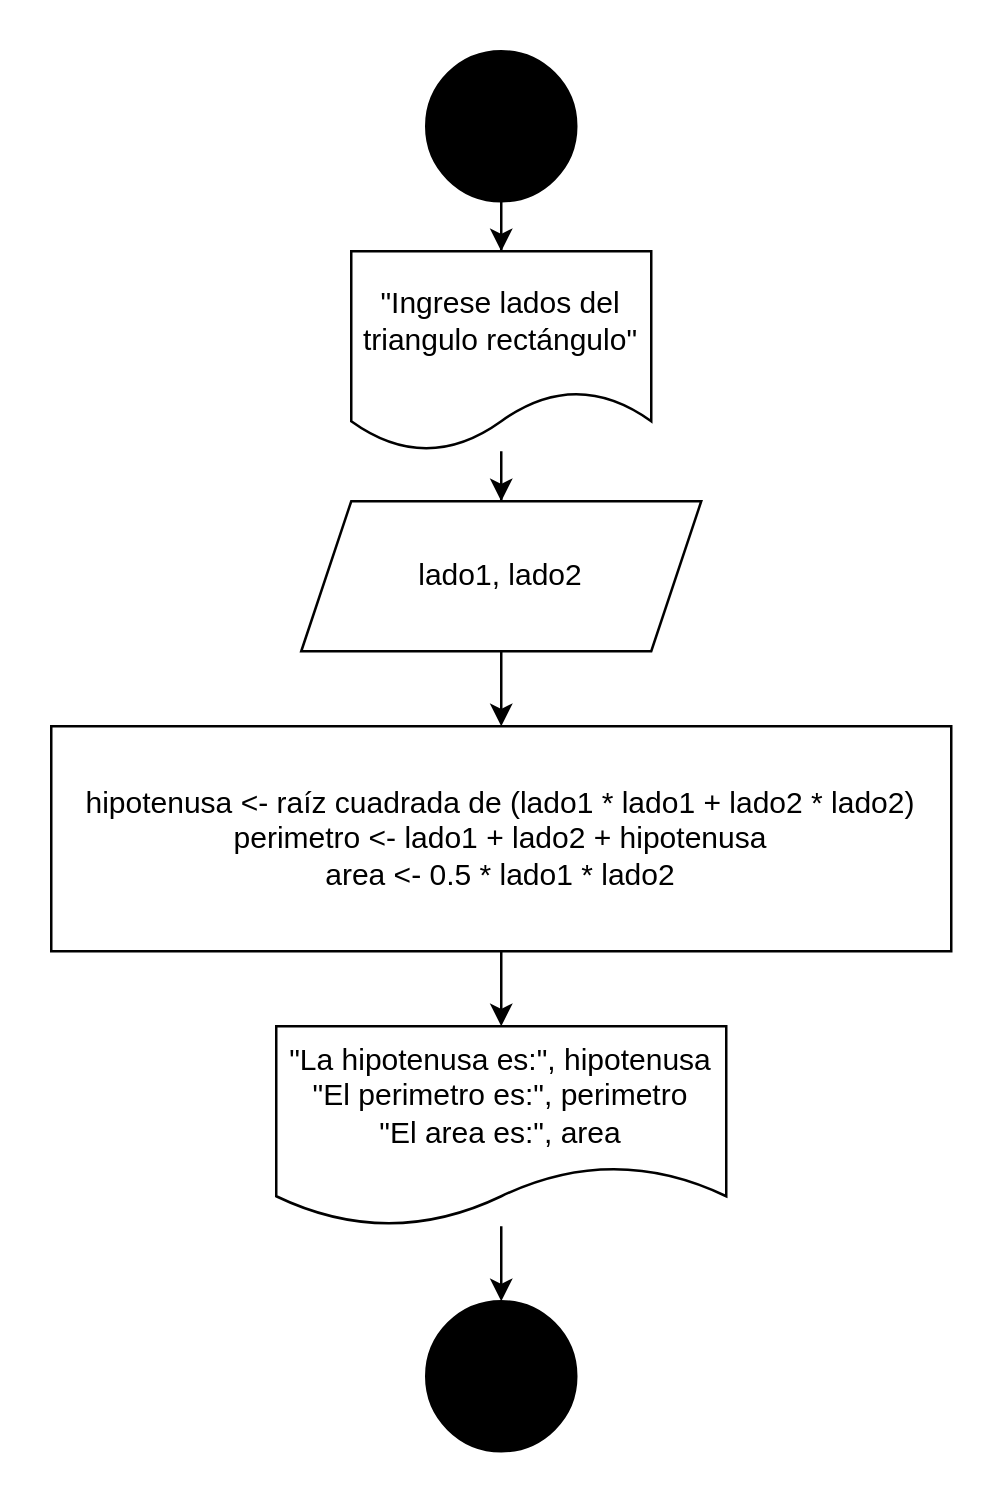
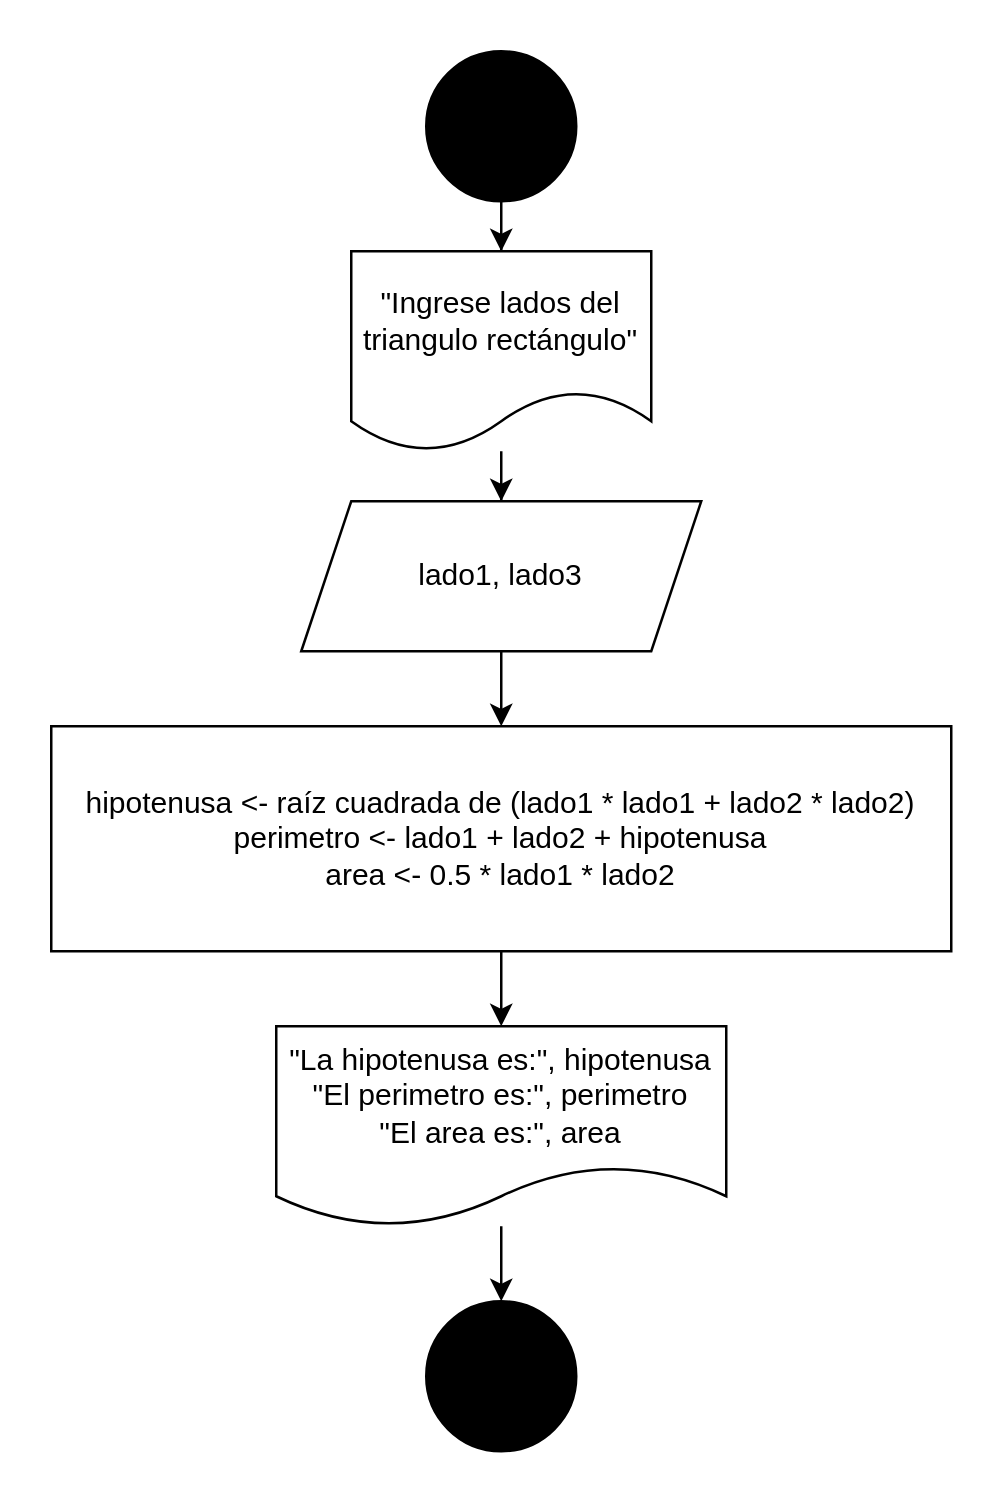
(501, 576) -> (501, 576)
